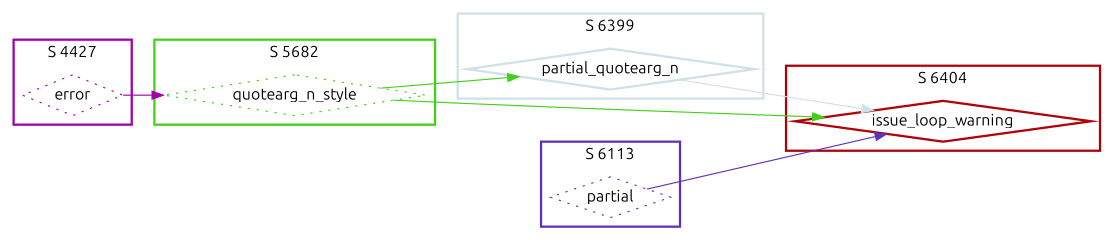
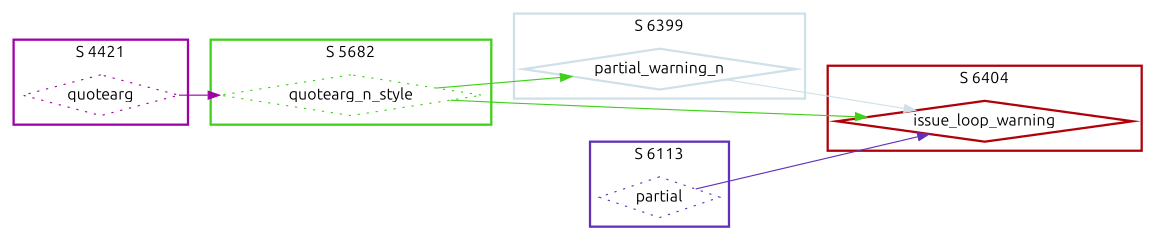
(73, 53) -> (101, 53)
(611, 69) -> (659, 69)
(73, 95) -> (101, 95)
